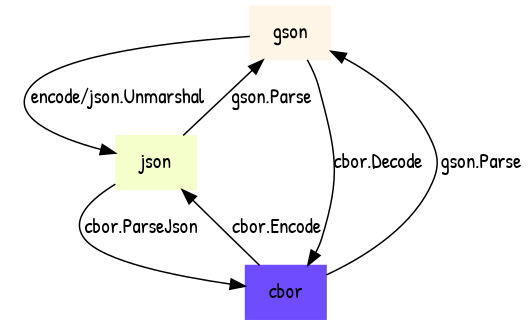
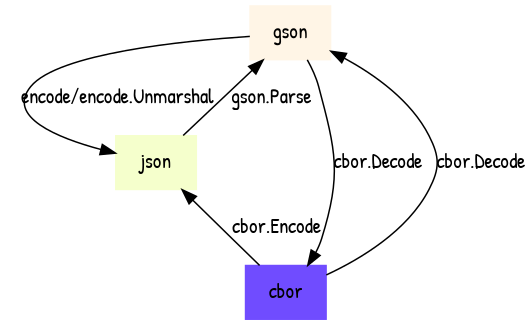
(118, 98) -> (118, 98)
(481, 163) -> (481, 163)
(120, 259) -> none
